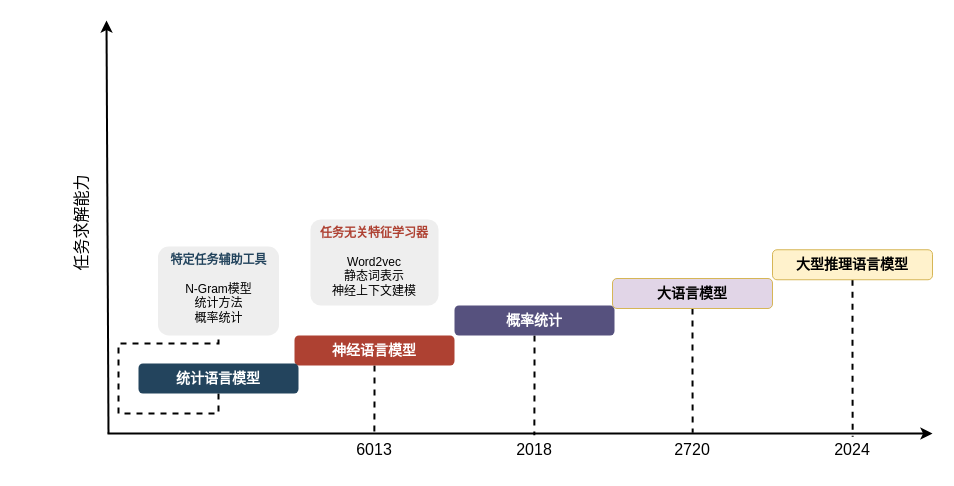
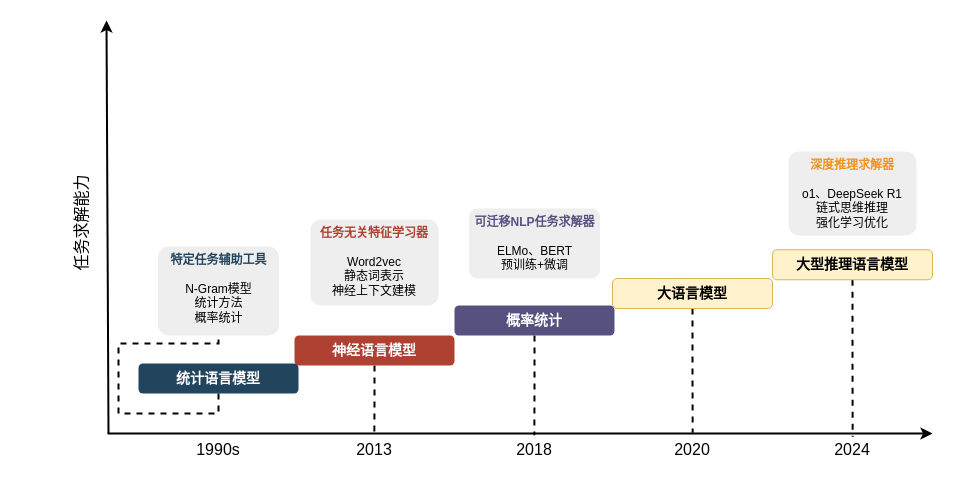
none -> (853, 194)
none -> (535, 244)
(693, 294) -> (693, 294)
none -> (219, 450)
(375, 450) -> (375, 450)
(693, 450) -> (693, 450)
